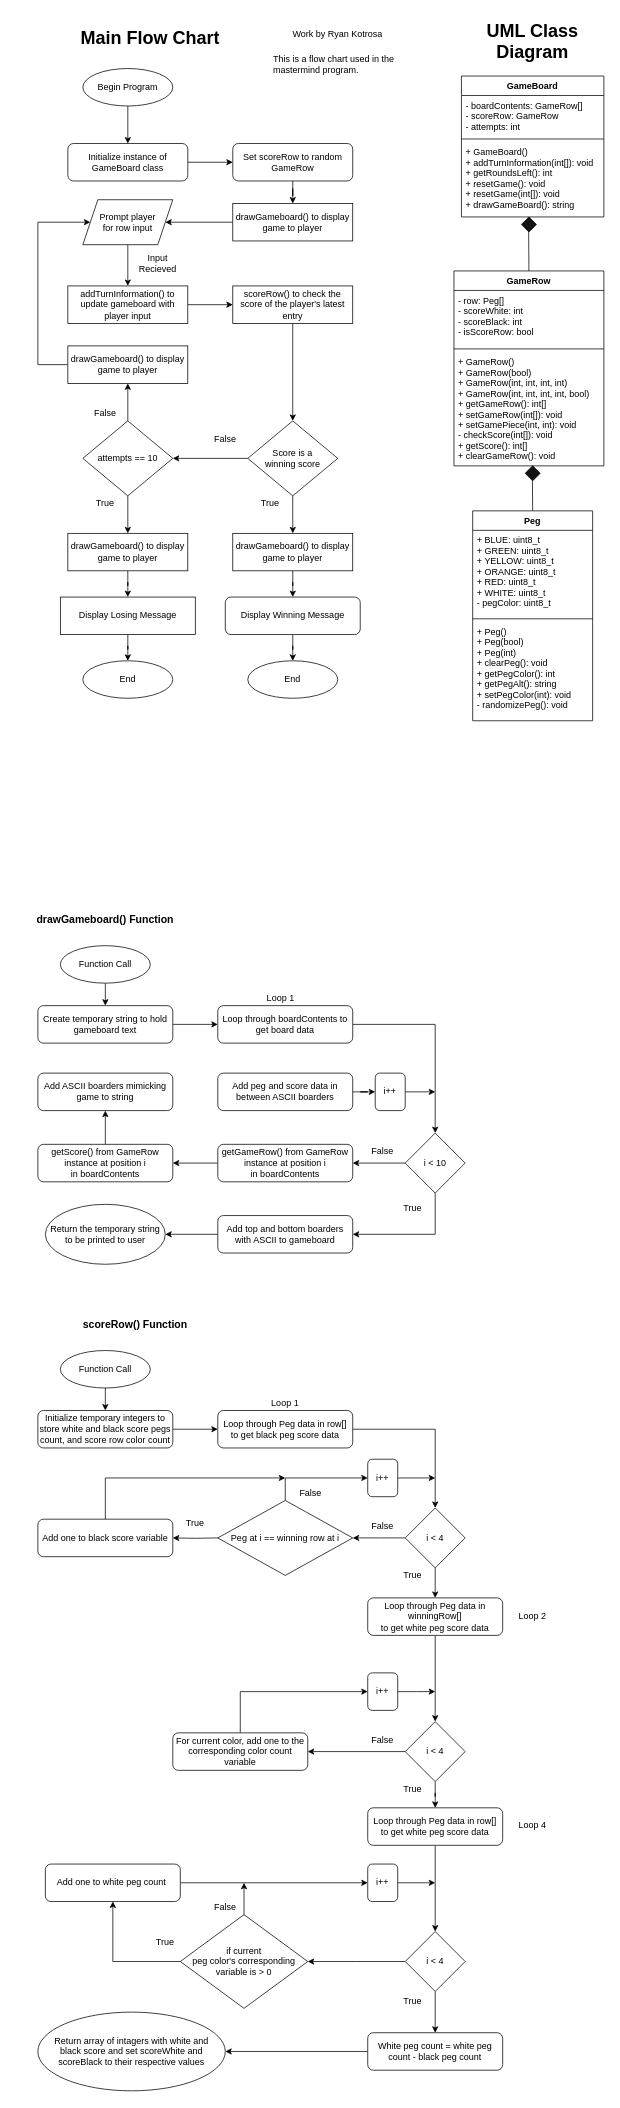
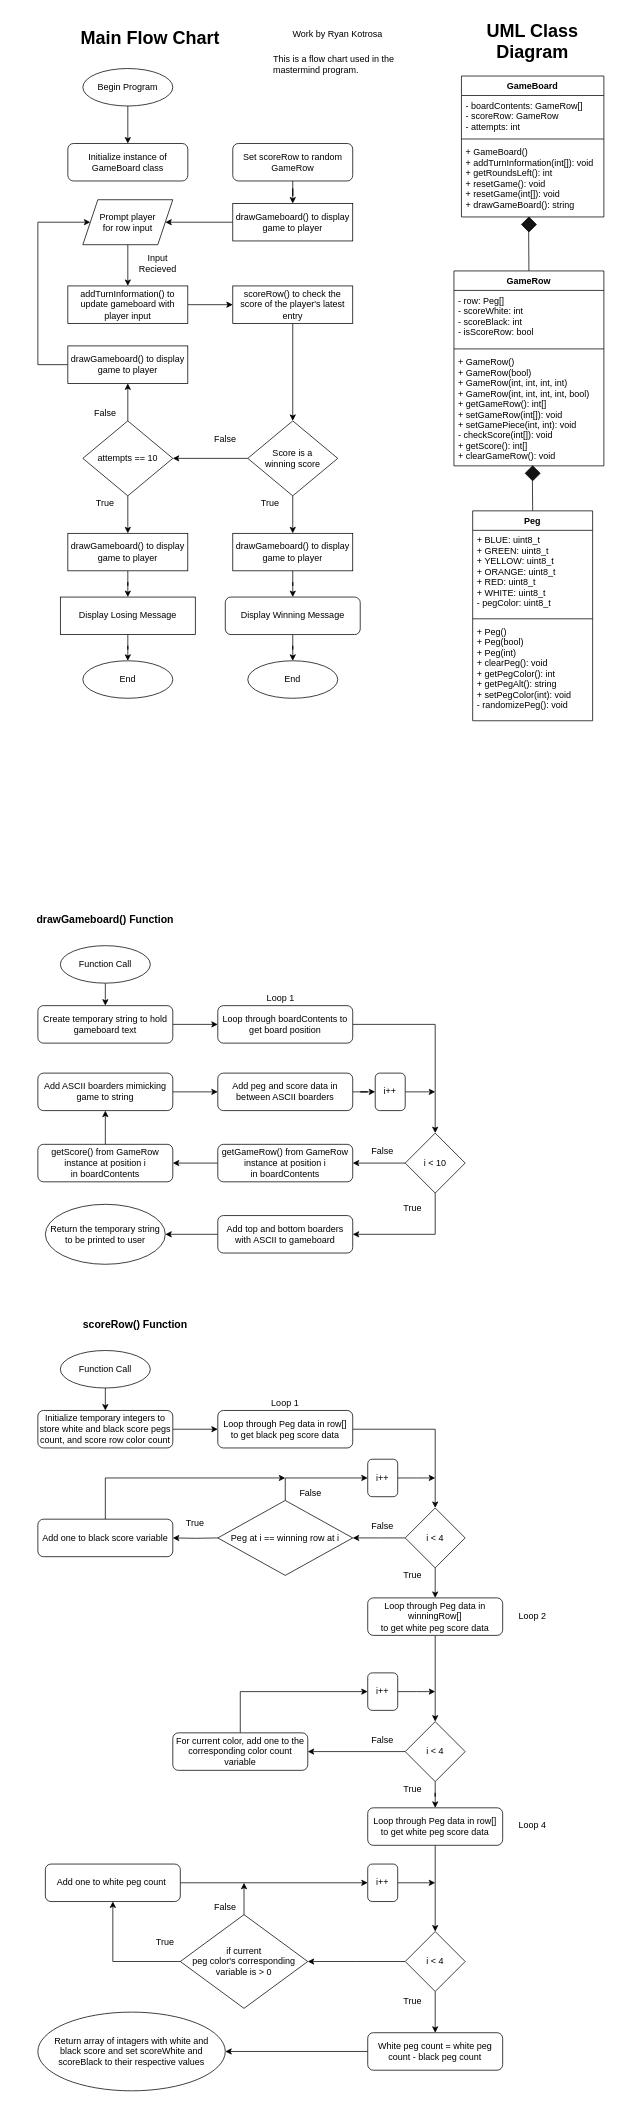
(208, 162) -> none
(285, 1024) -> (285, 1024)
none -> (211, 1092)
